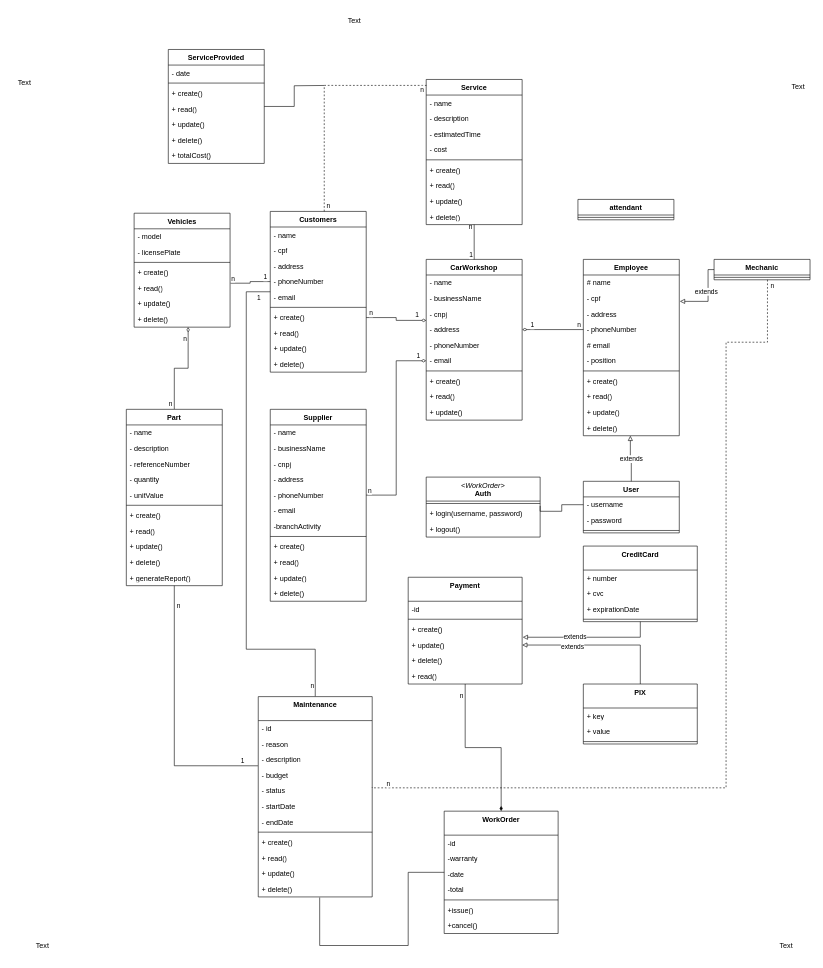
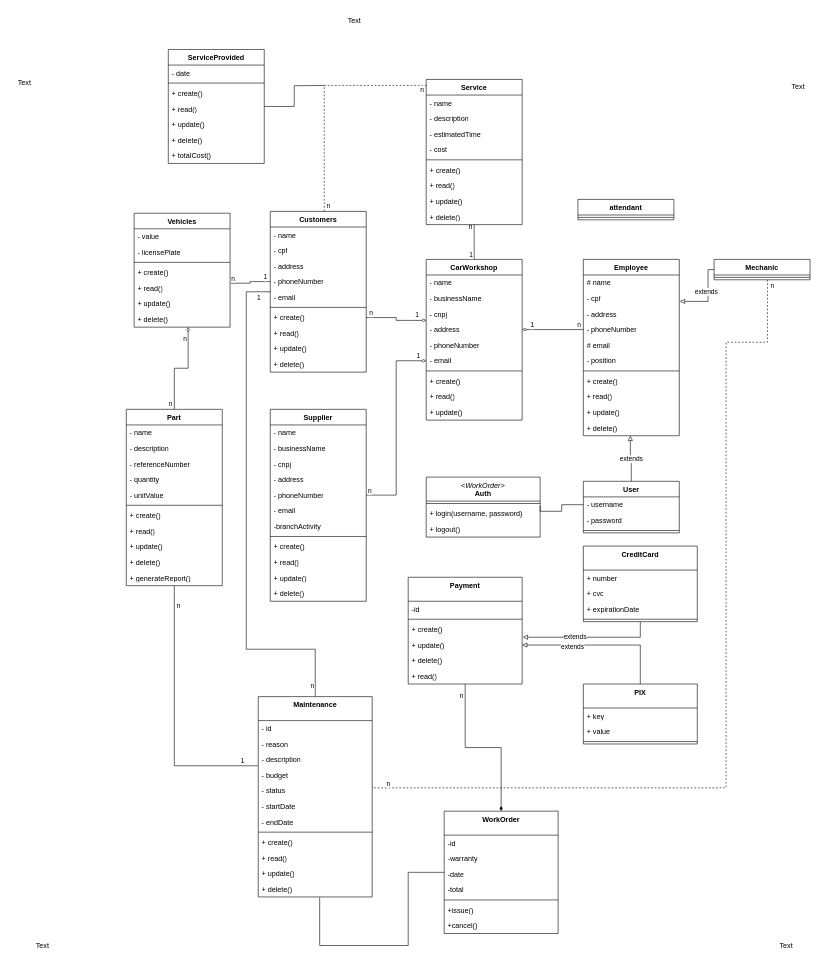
(150, 237) -> (150, 237)
